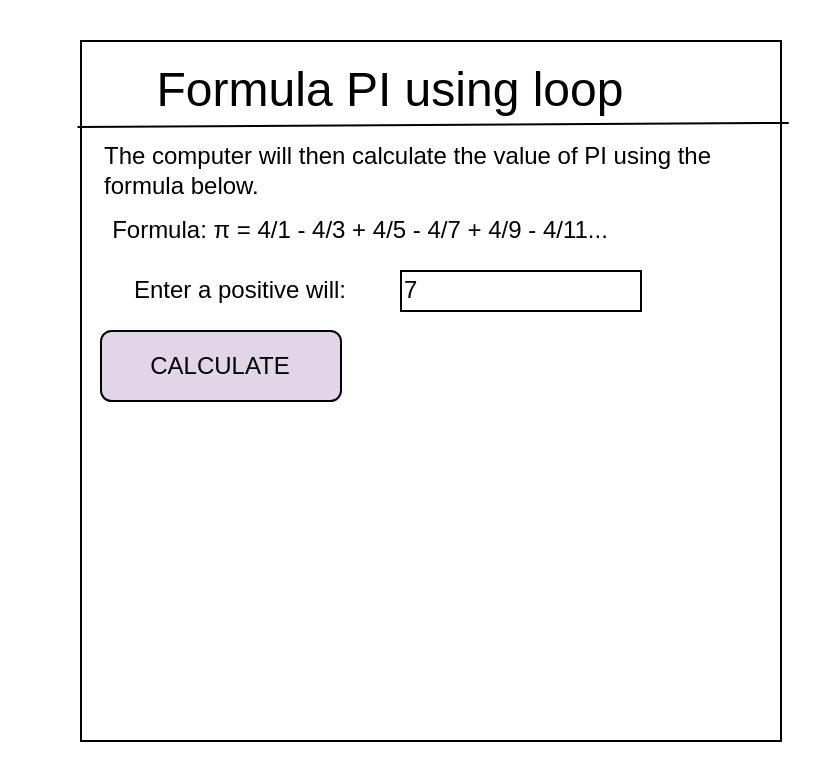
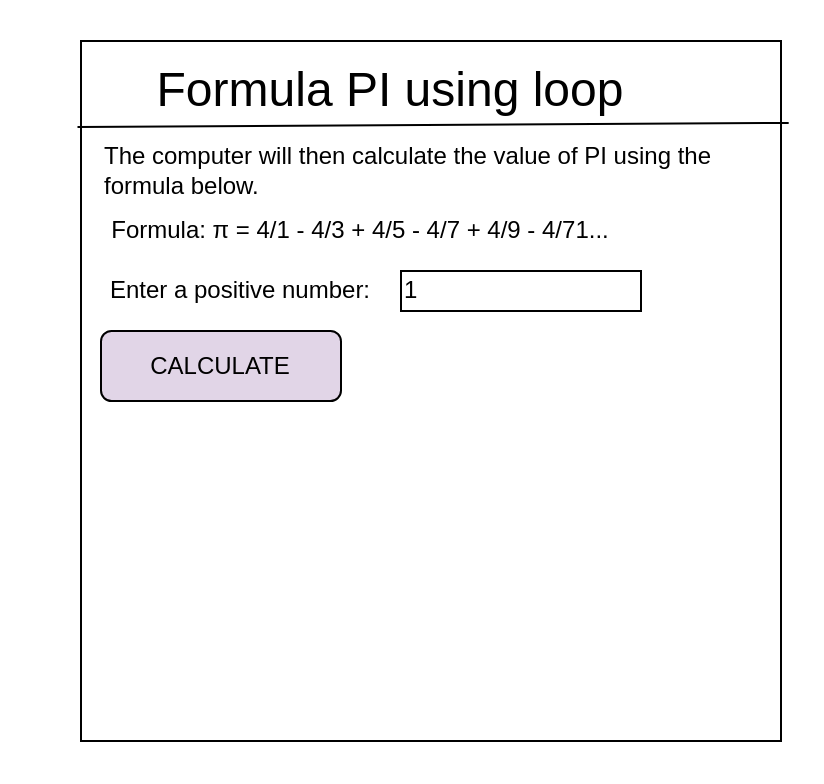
(361, 231) -> (361, 231)
(241, 291) -> (241, 291)
(412, 291) -> (412, 291)
